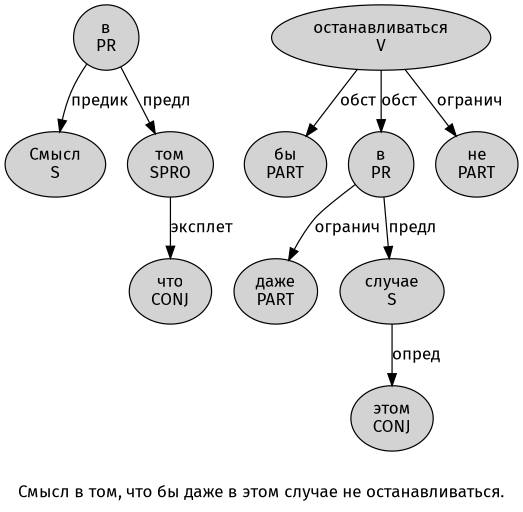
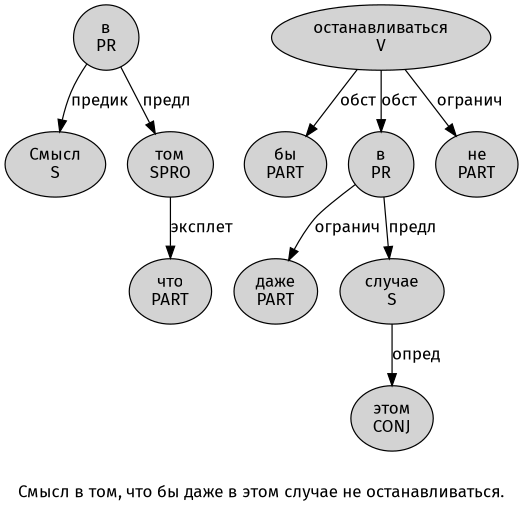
(170, 291) -> (170, 291)
